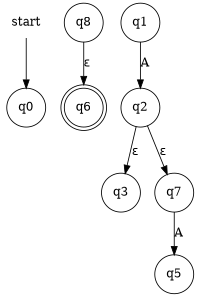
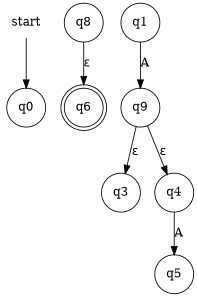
(140, 108) -> (140, 108)
(174, 193) -> (174, 193)
